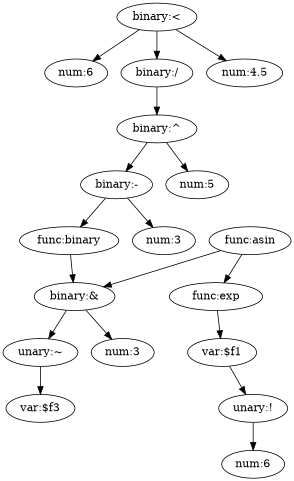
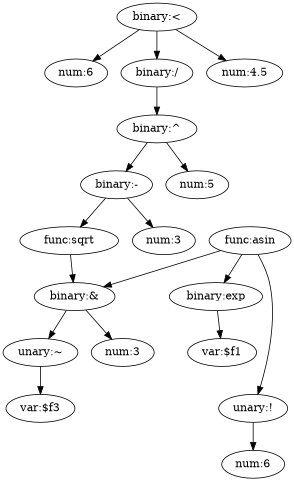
(69, 241) -> (69, 241)
(216, 297) -> (216, 297)
(236, 377) -> (272, 320)
